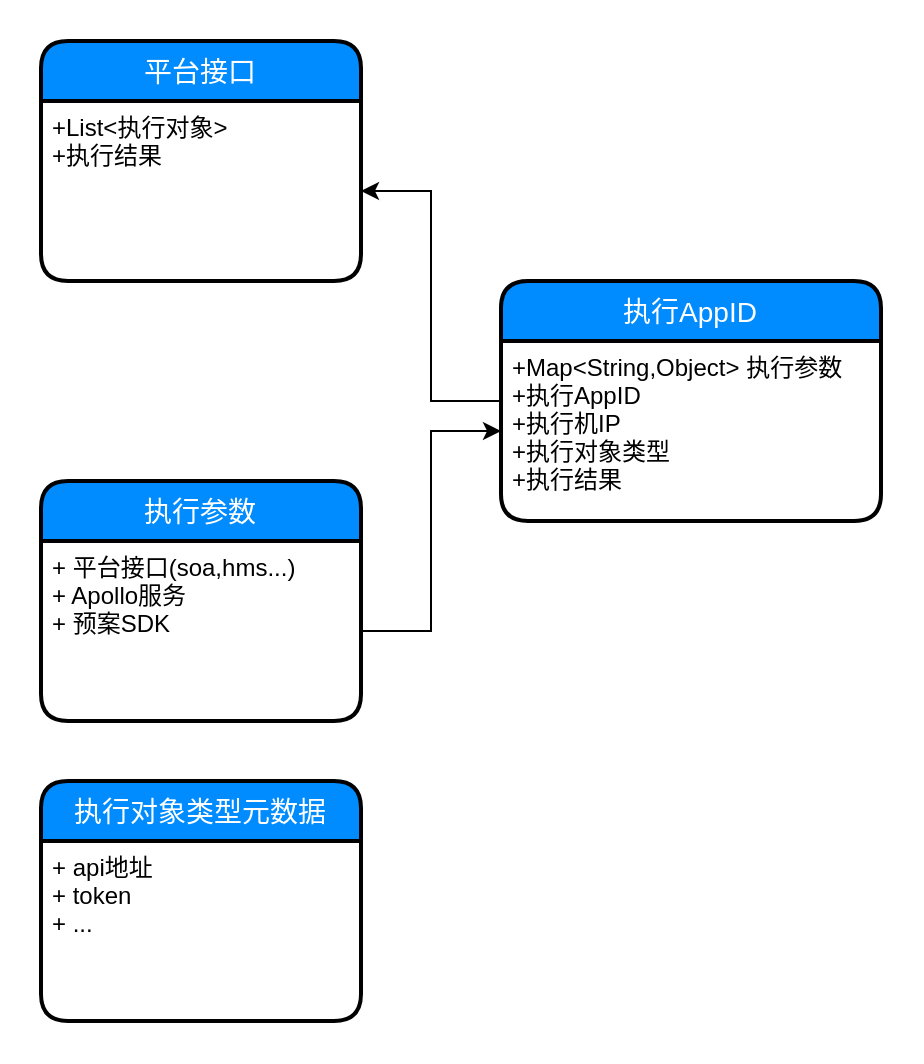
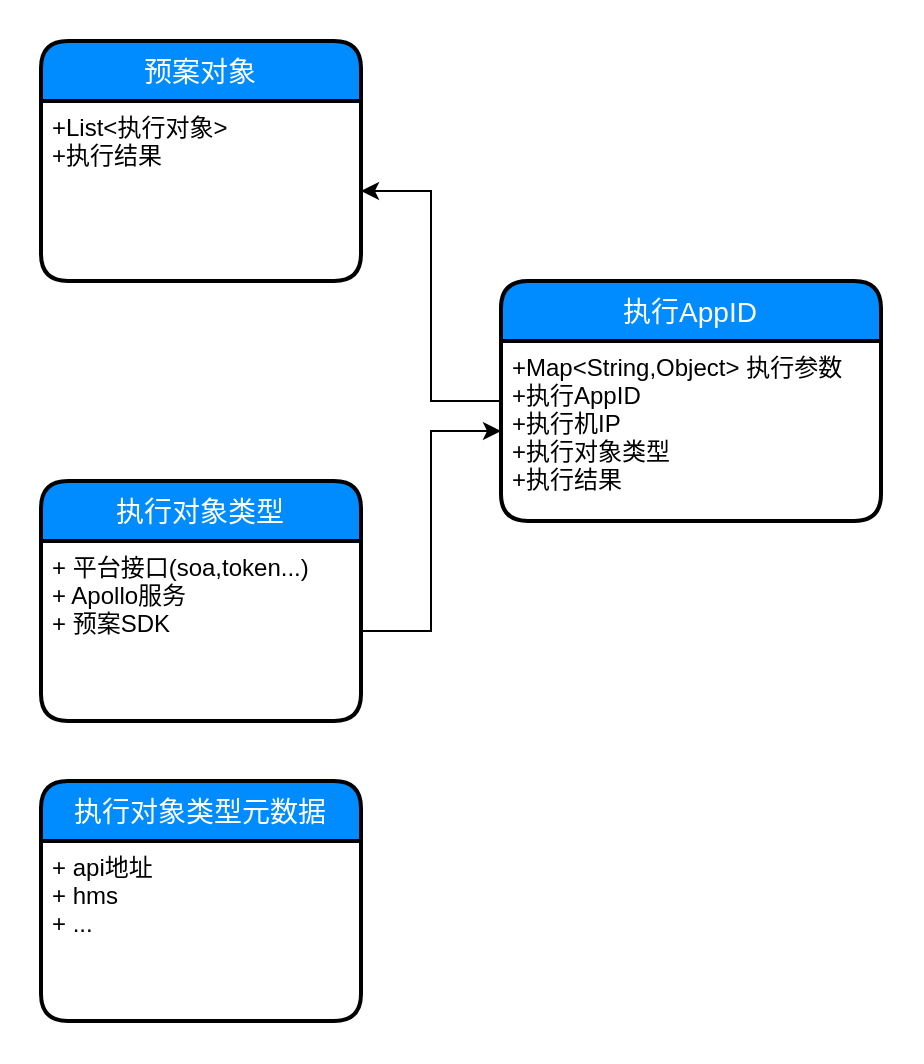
(200, 73) -> (200, 73)
(200, 513) -> (200, 513)
(178, 568) -> (192, 568)
(103, 868) -> (103, 868)
